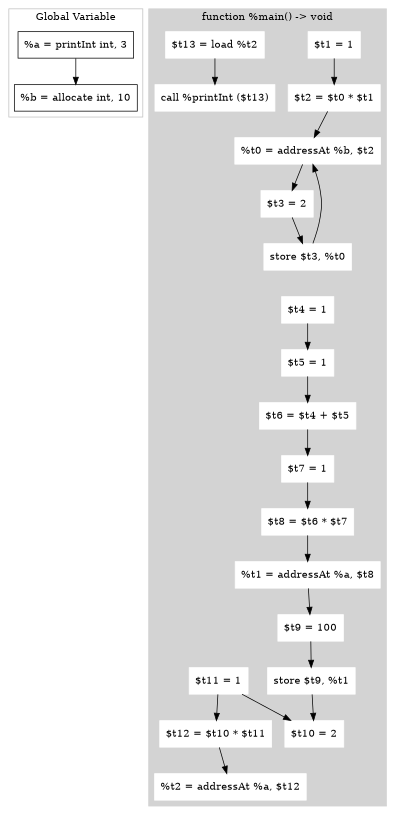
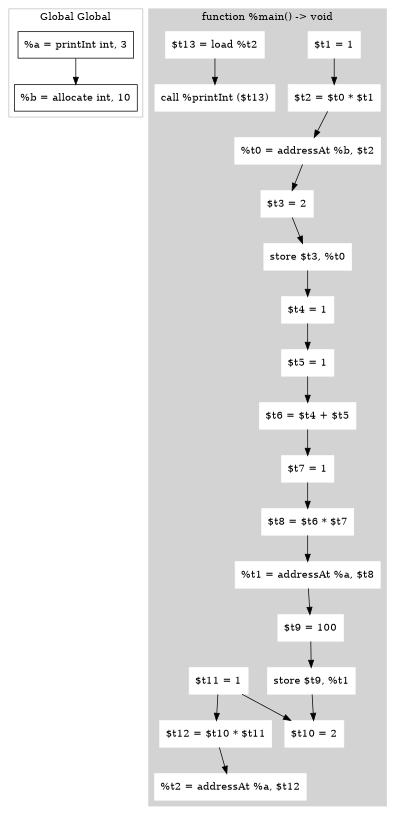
(76, 17) -> (76, 17)
(321, 208) -> (308, 280)
